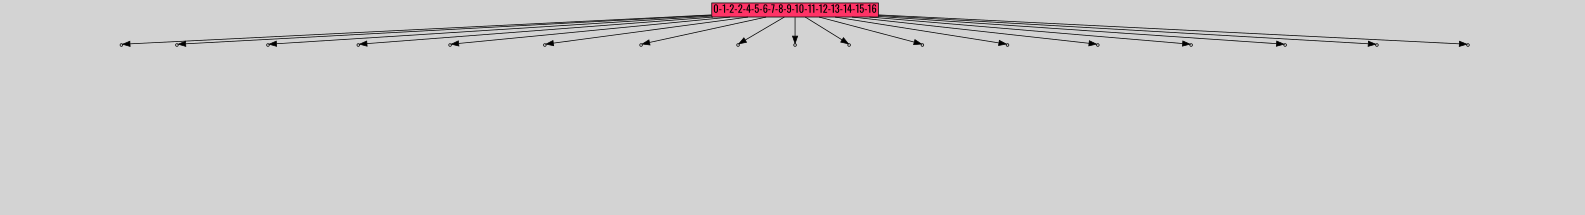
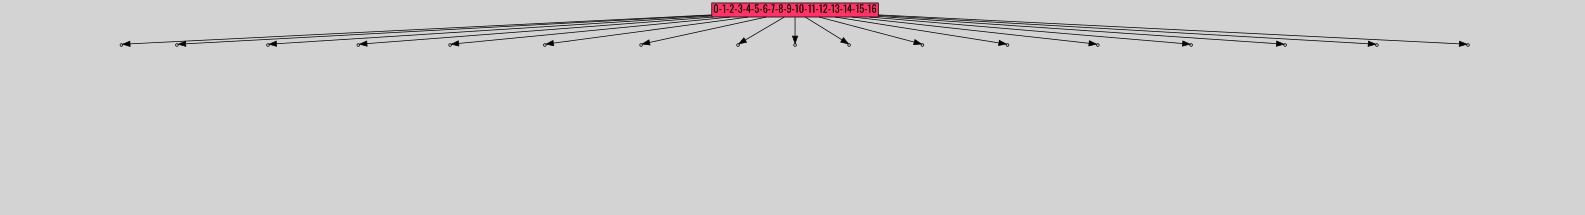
(795, 10) -> (795, 10)
